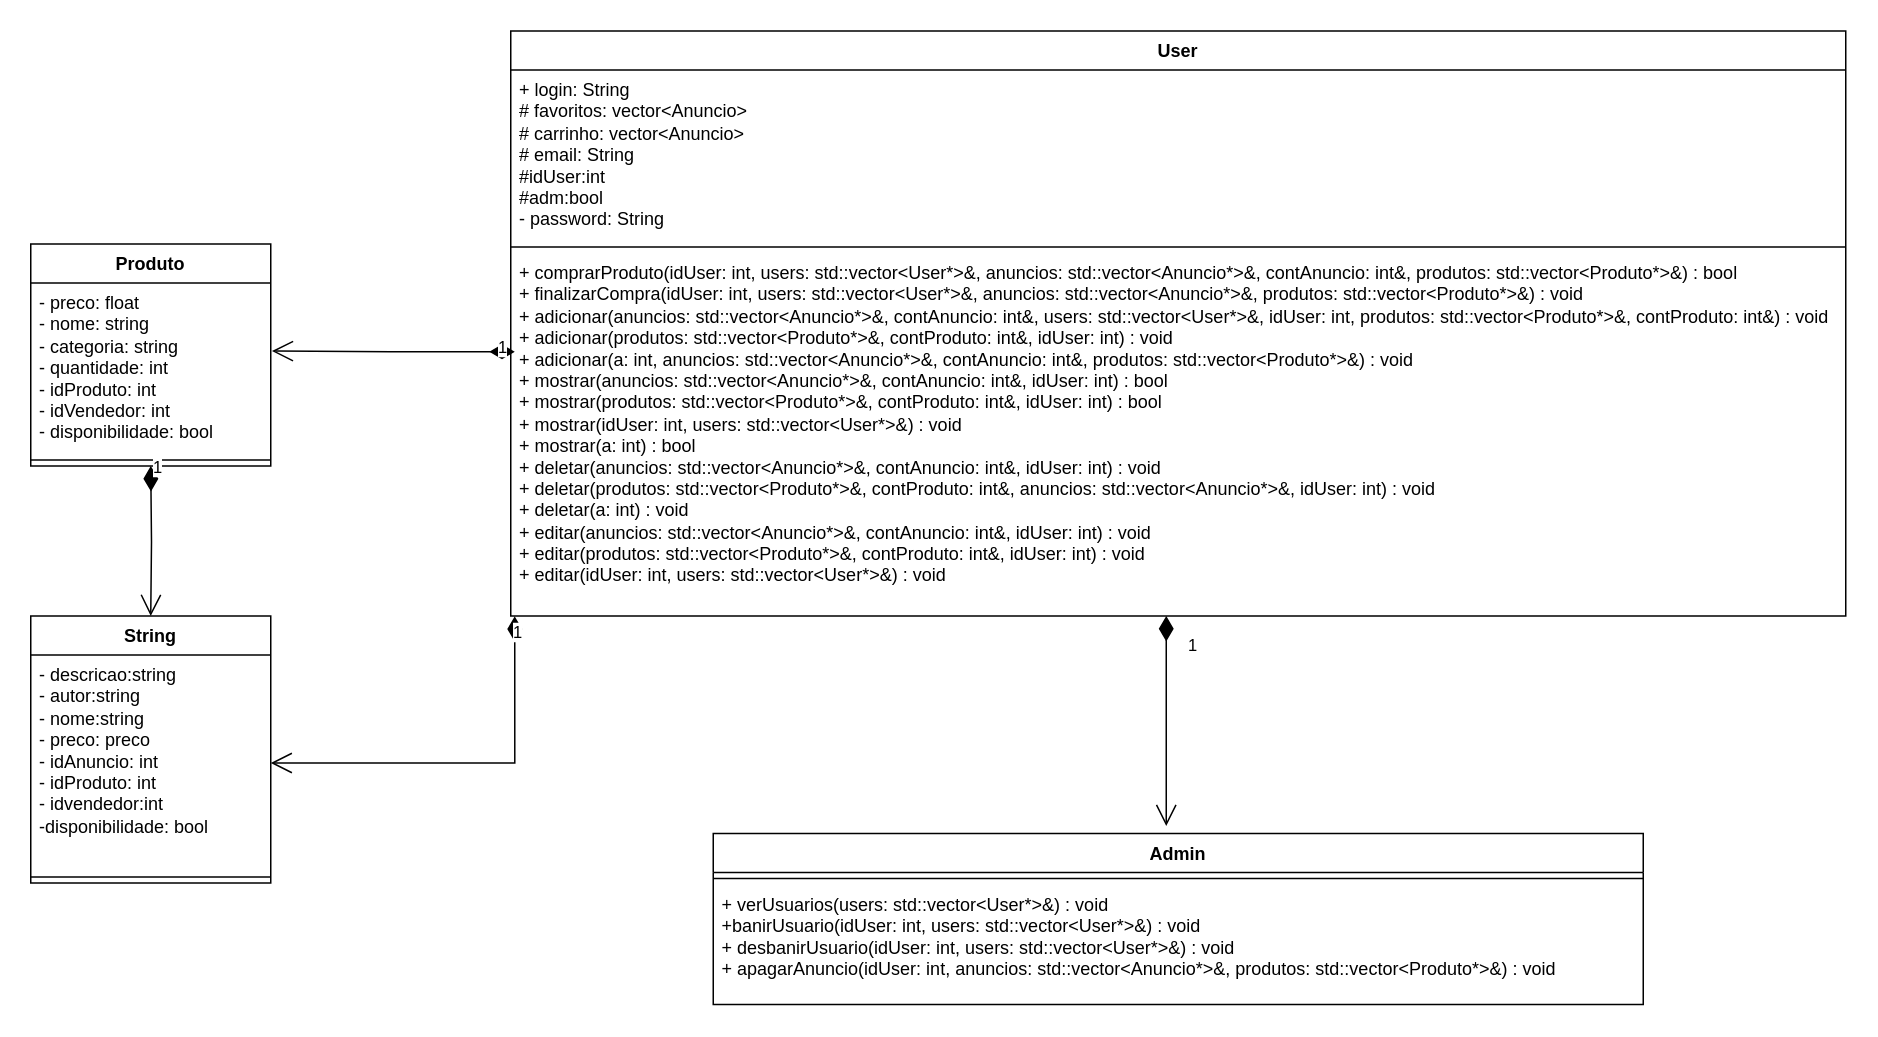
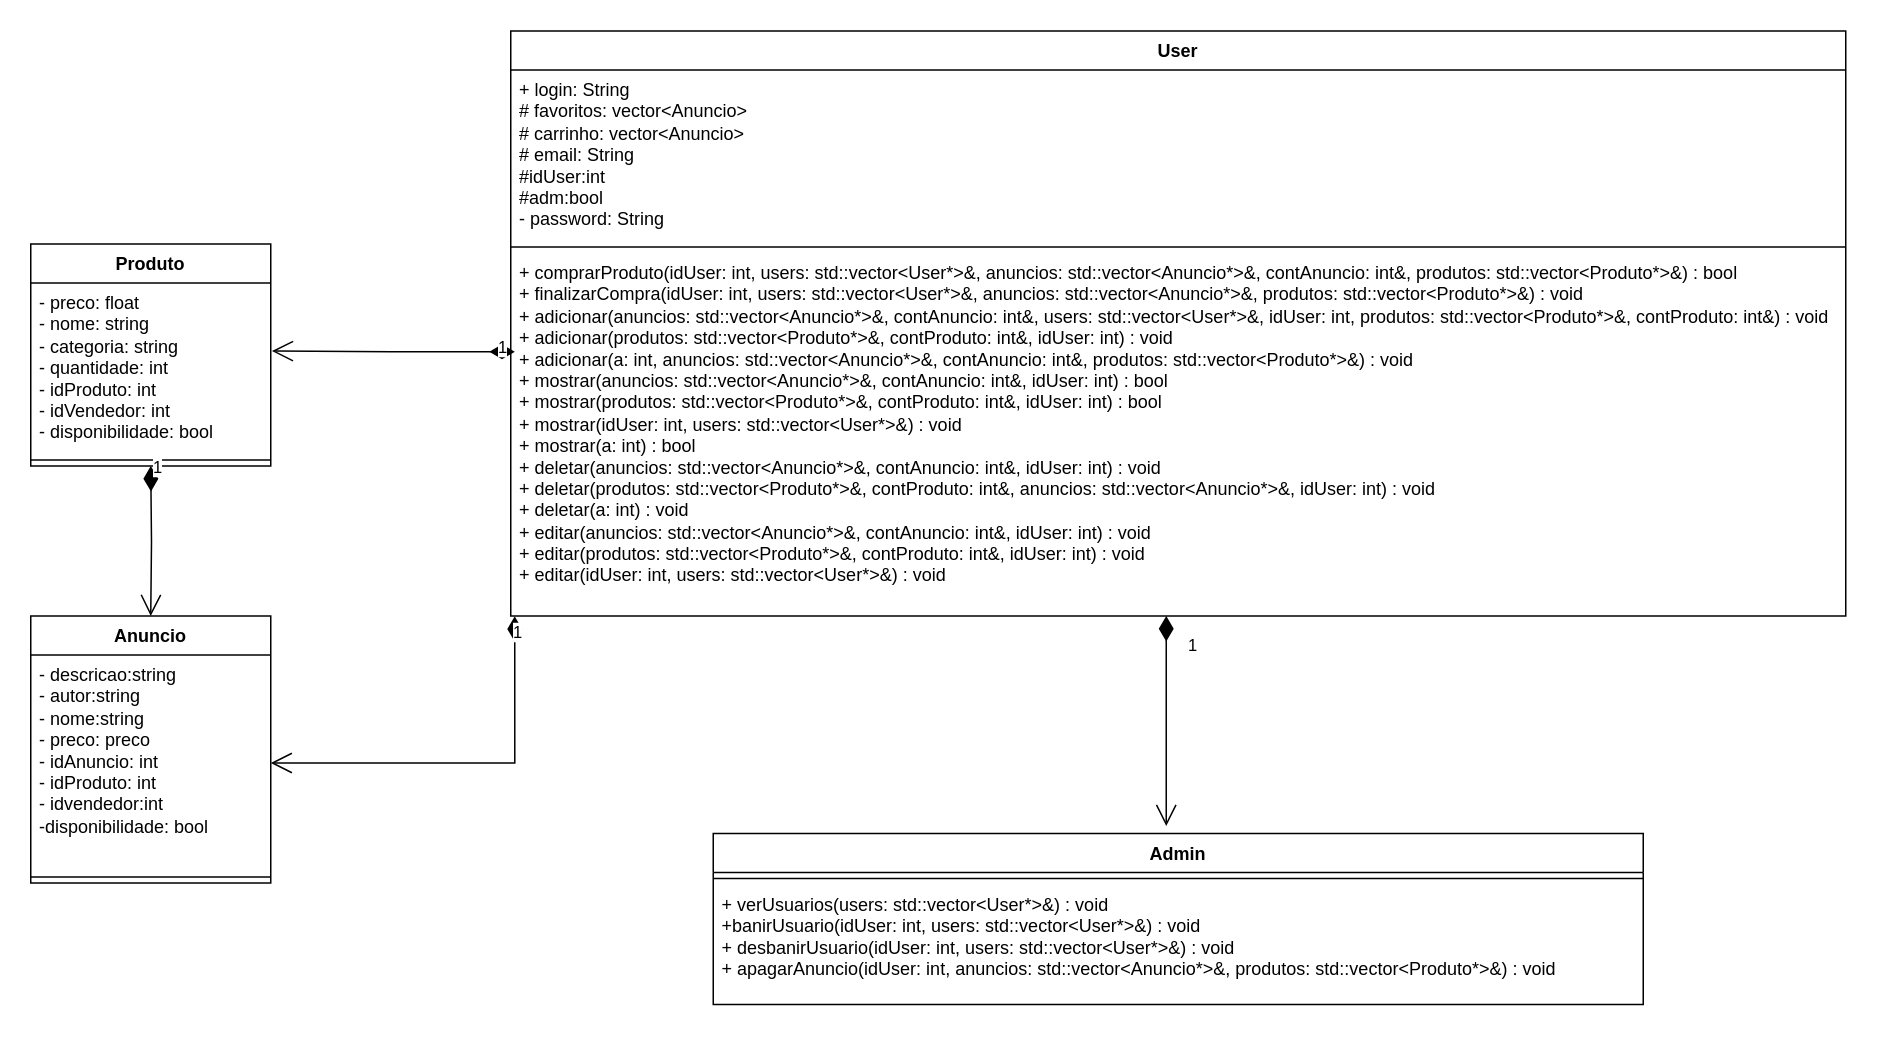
(151, 637) -> (151, 637)
